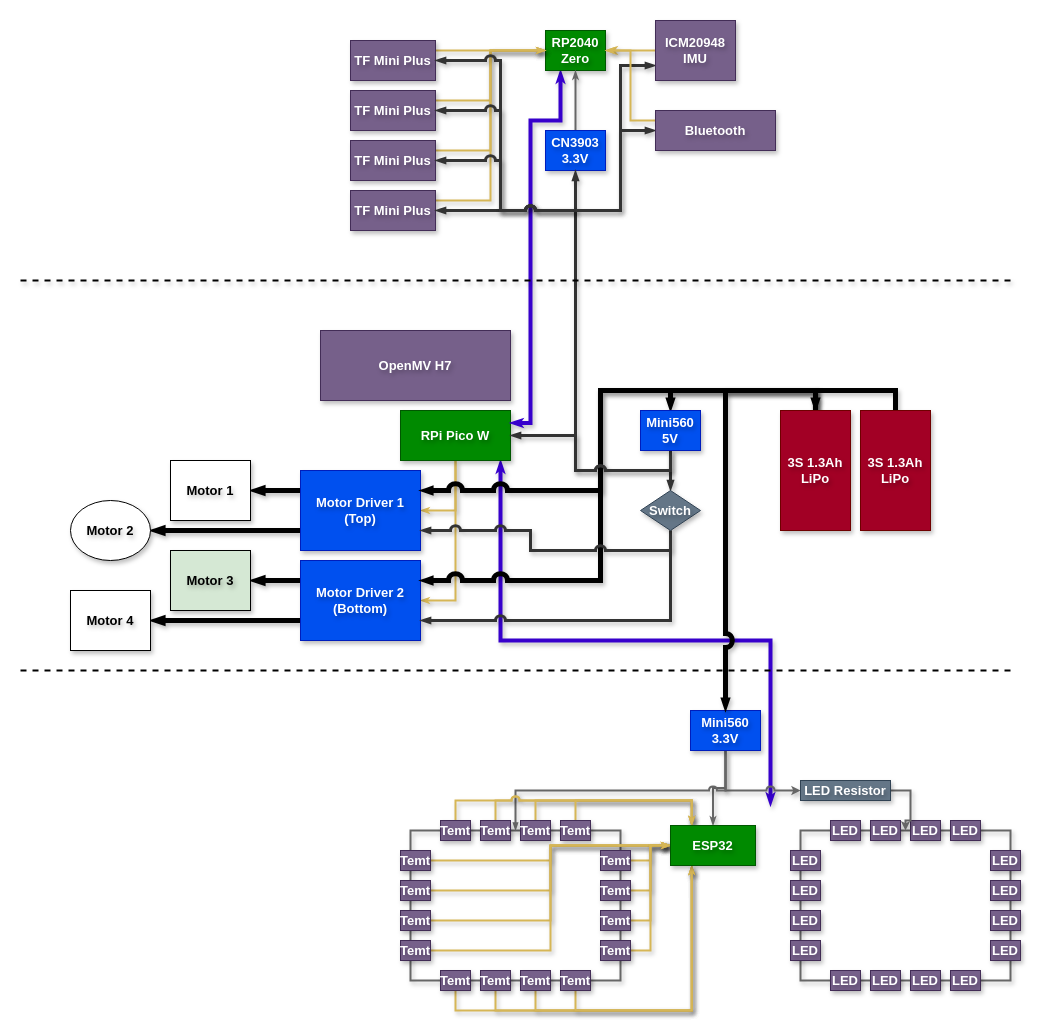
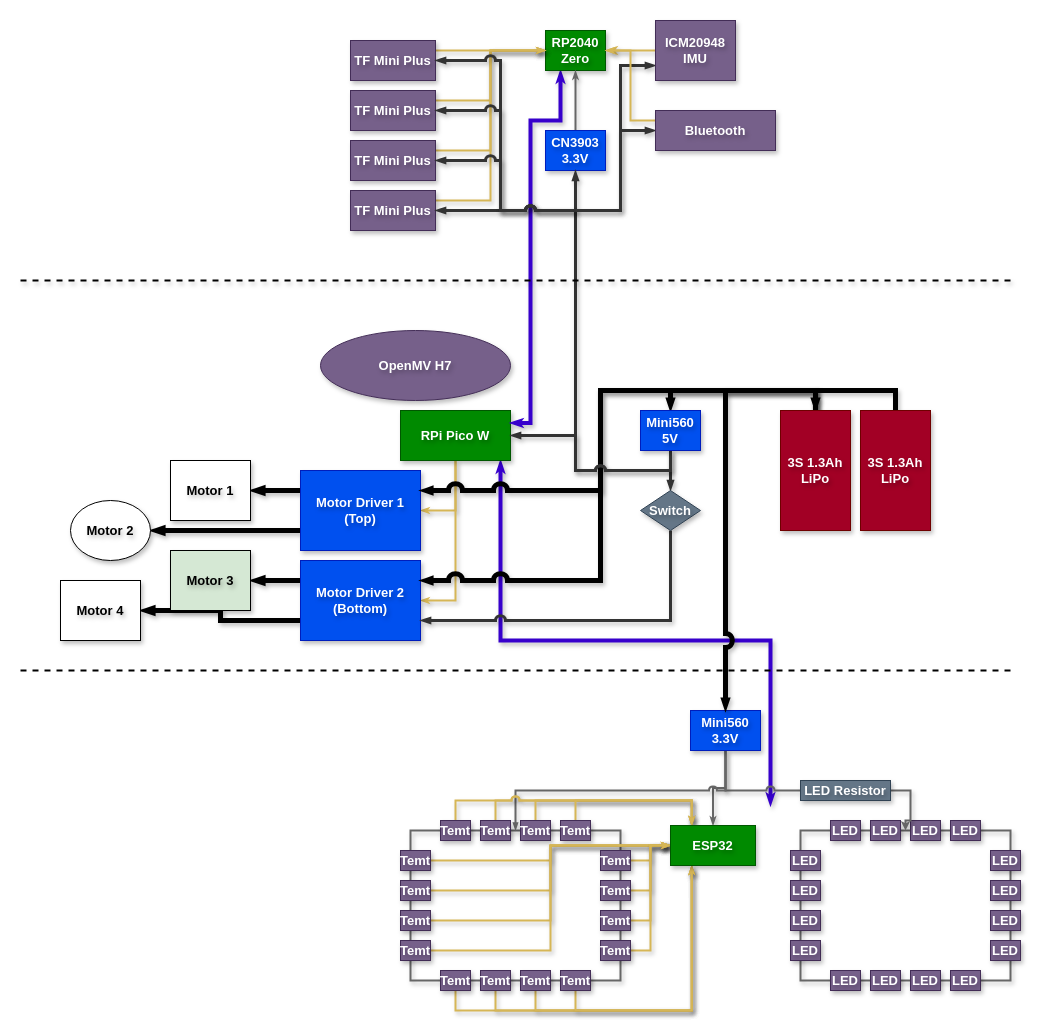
(416, 366) -> (416, 366)
(540, 551) -> none
(111, 621) -> (101, 611)
(792, 791) -> (794, 791)
